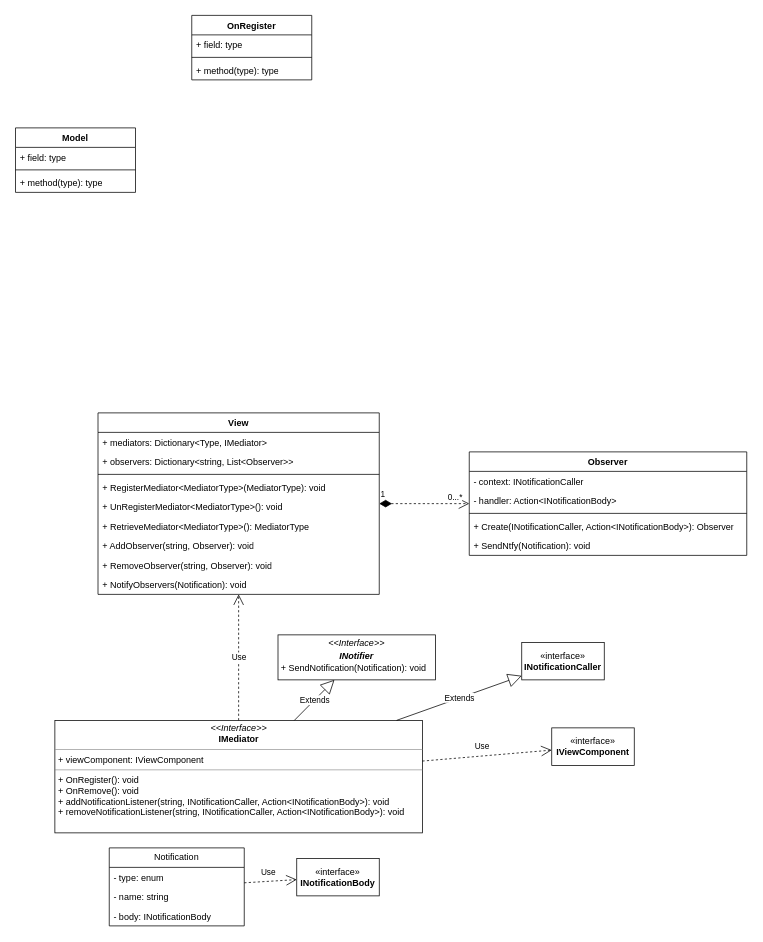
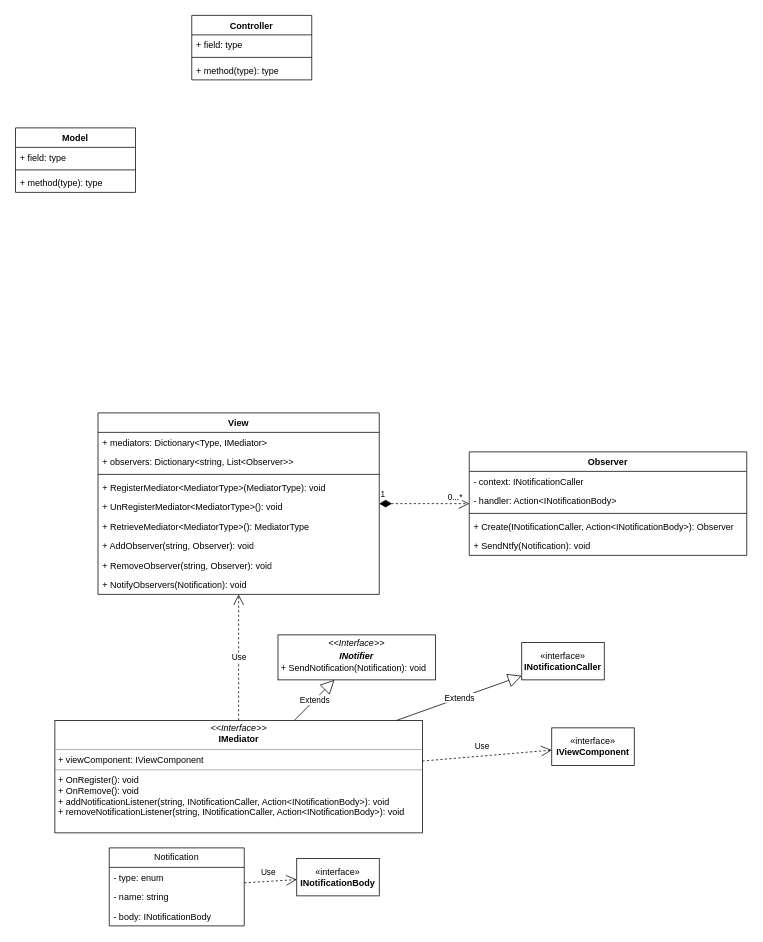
(252, 26) -> (252, 26)
